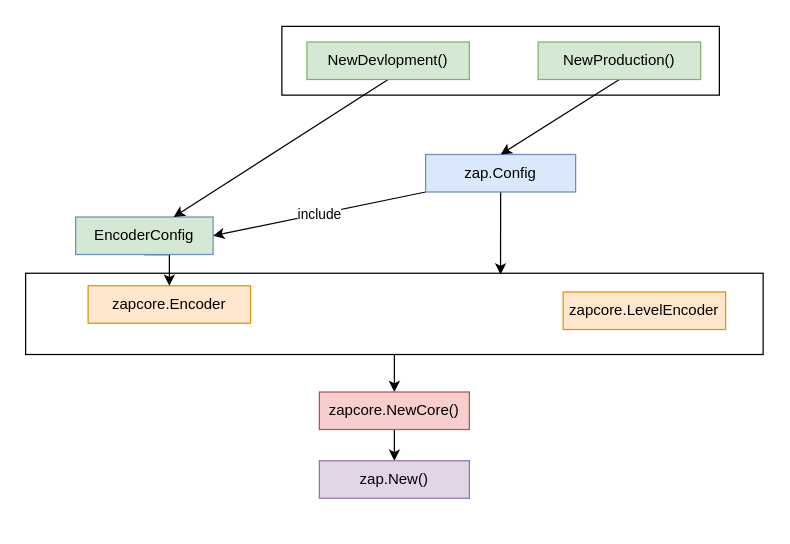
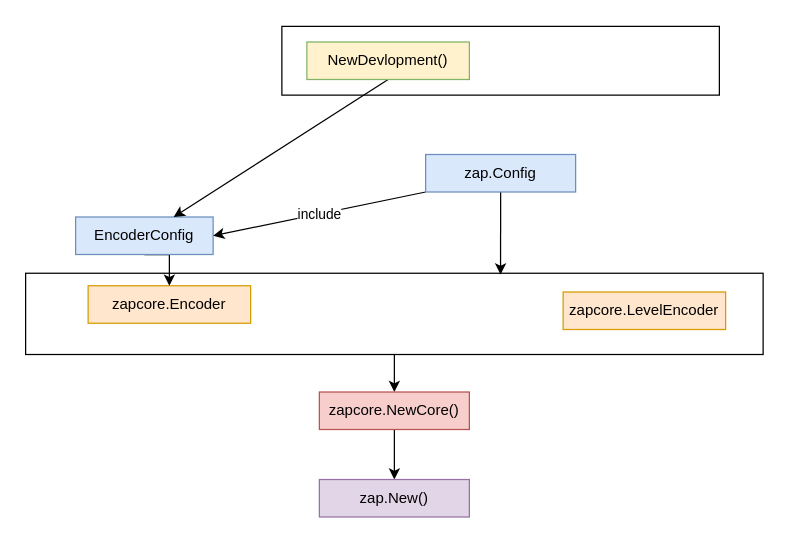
(388, 61) -> (388, 61)
(619, 61) -> none
(563, 115) -> none
(144, 236) -> (144, 236)
(394, 479) -> (394, 498)
